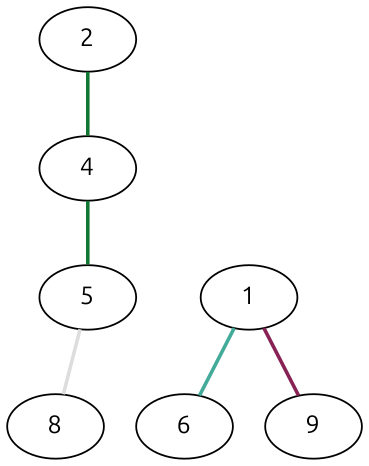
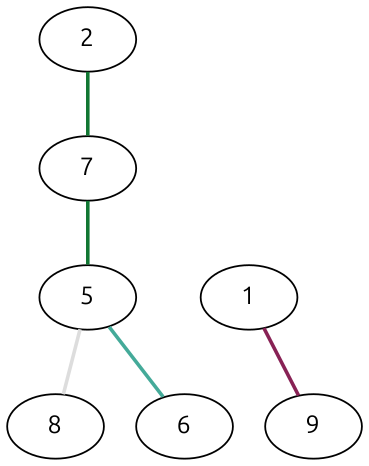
(88, 168) -> (88, 168)
(217, 362) -> (136, 362)
